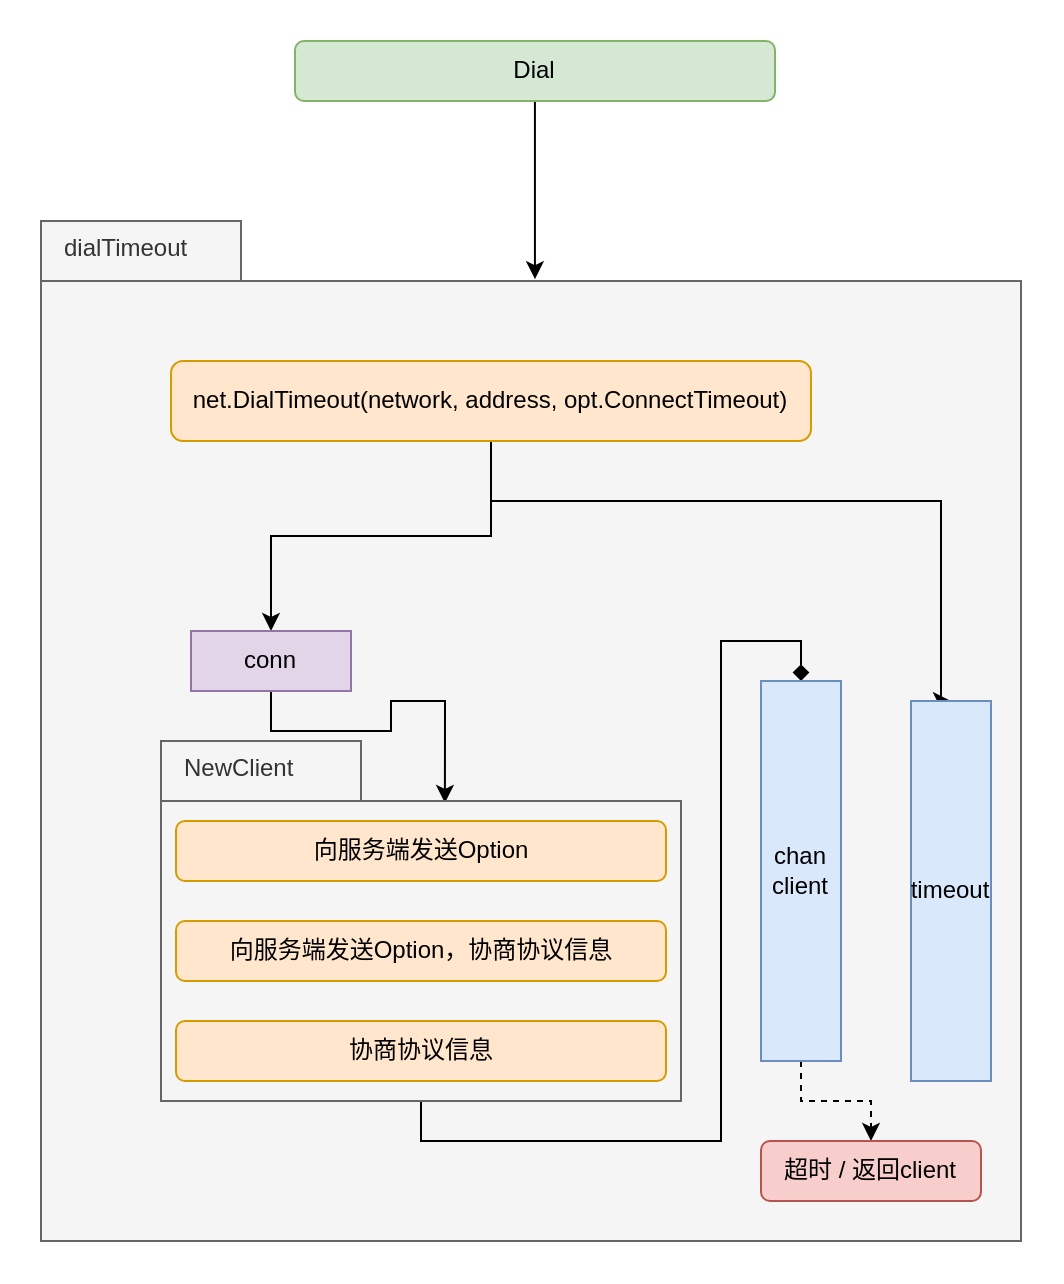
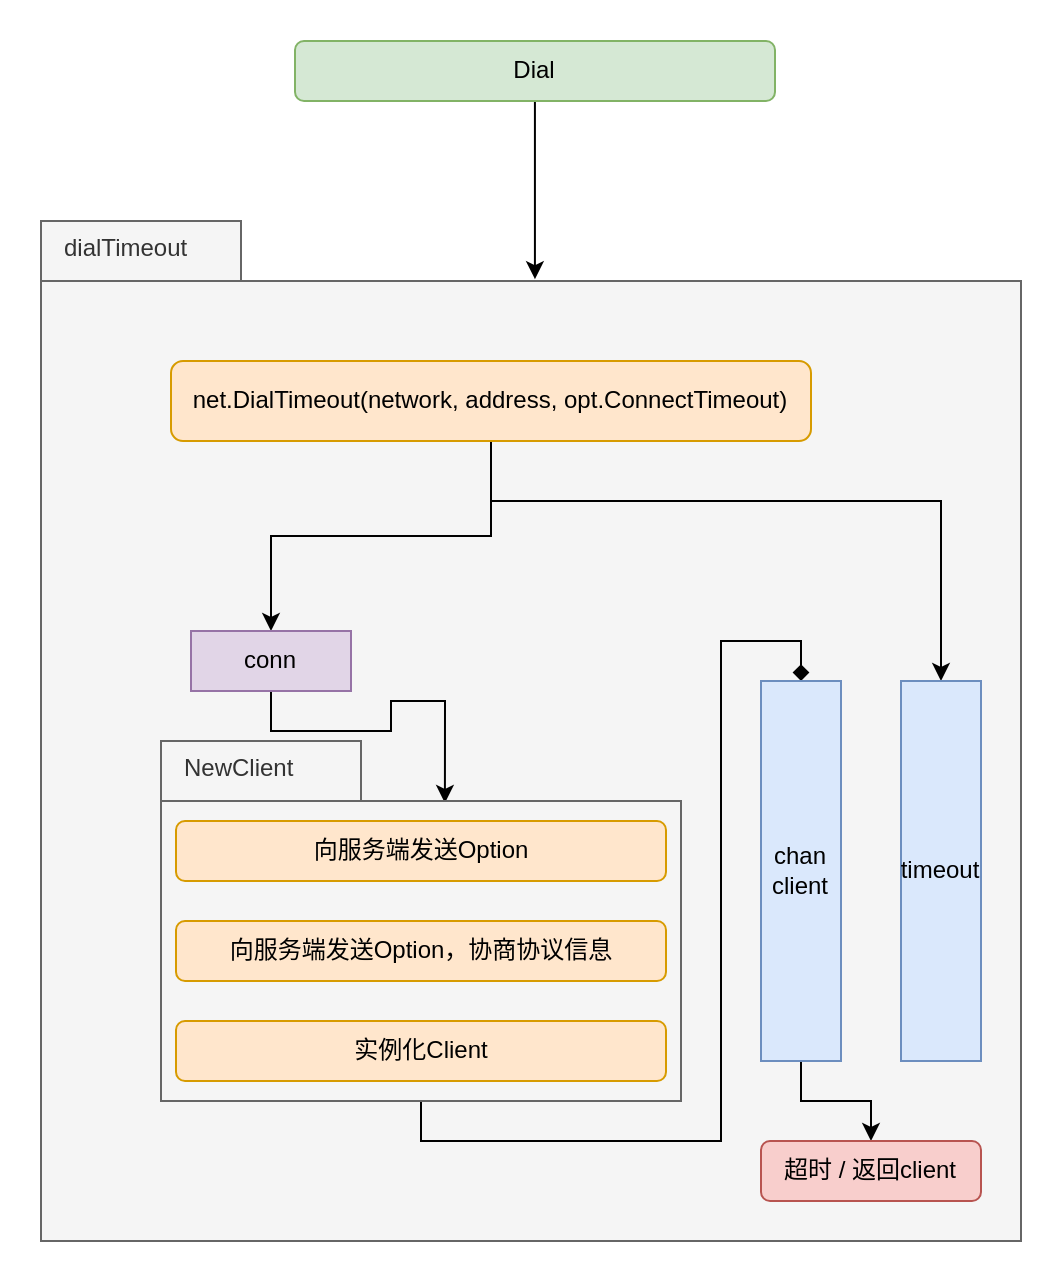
(951, 891) -> (941, 871)
(422, 1051) -> (422, 1051)
(829, 1101) -> (829, 1101)
